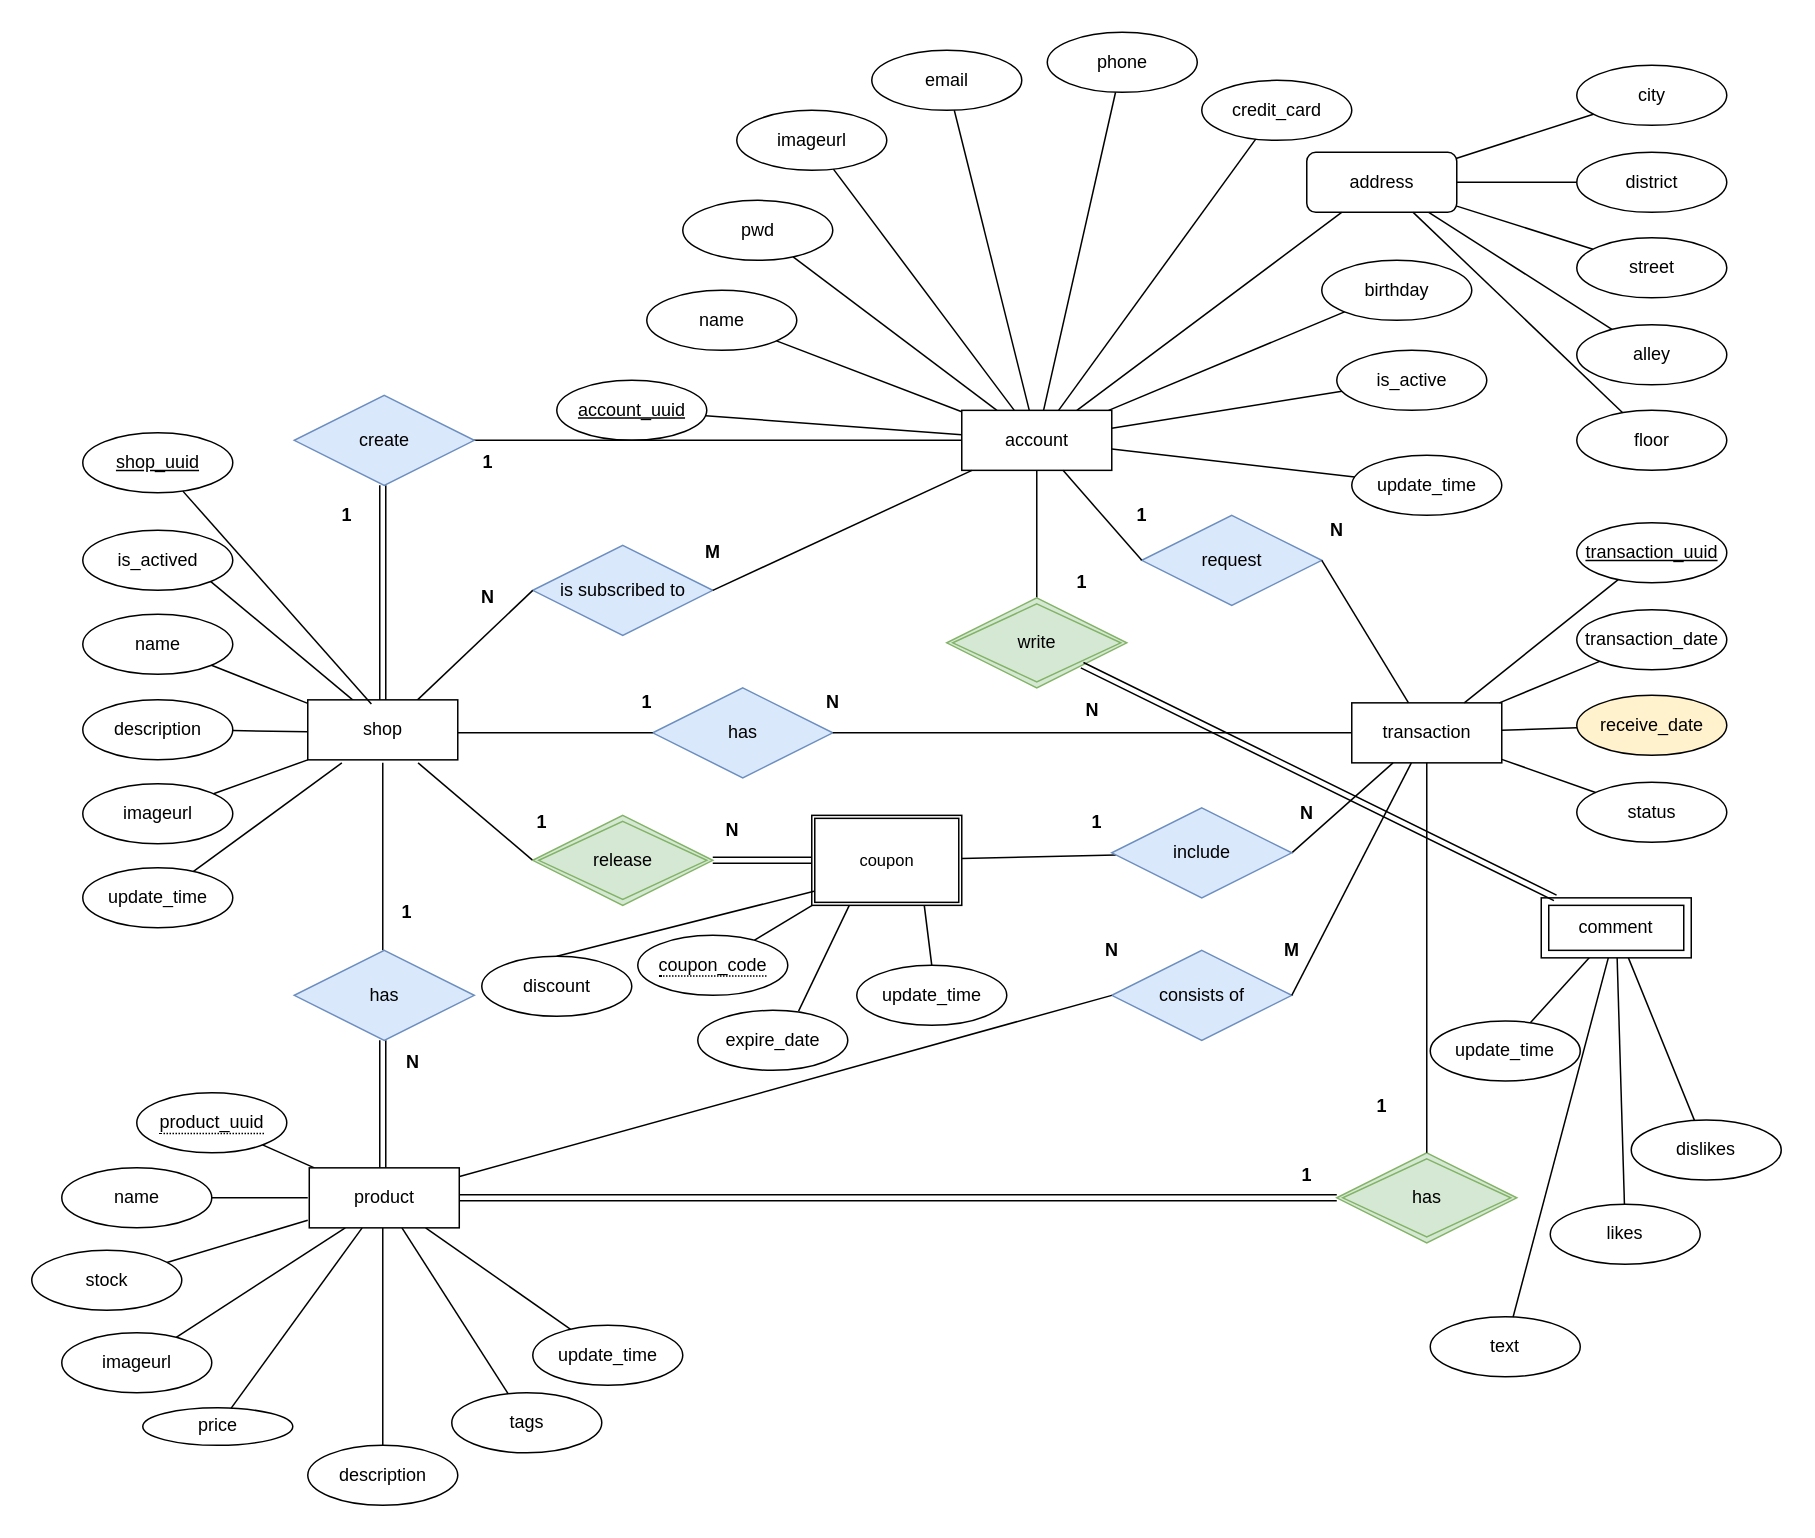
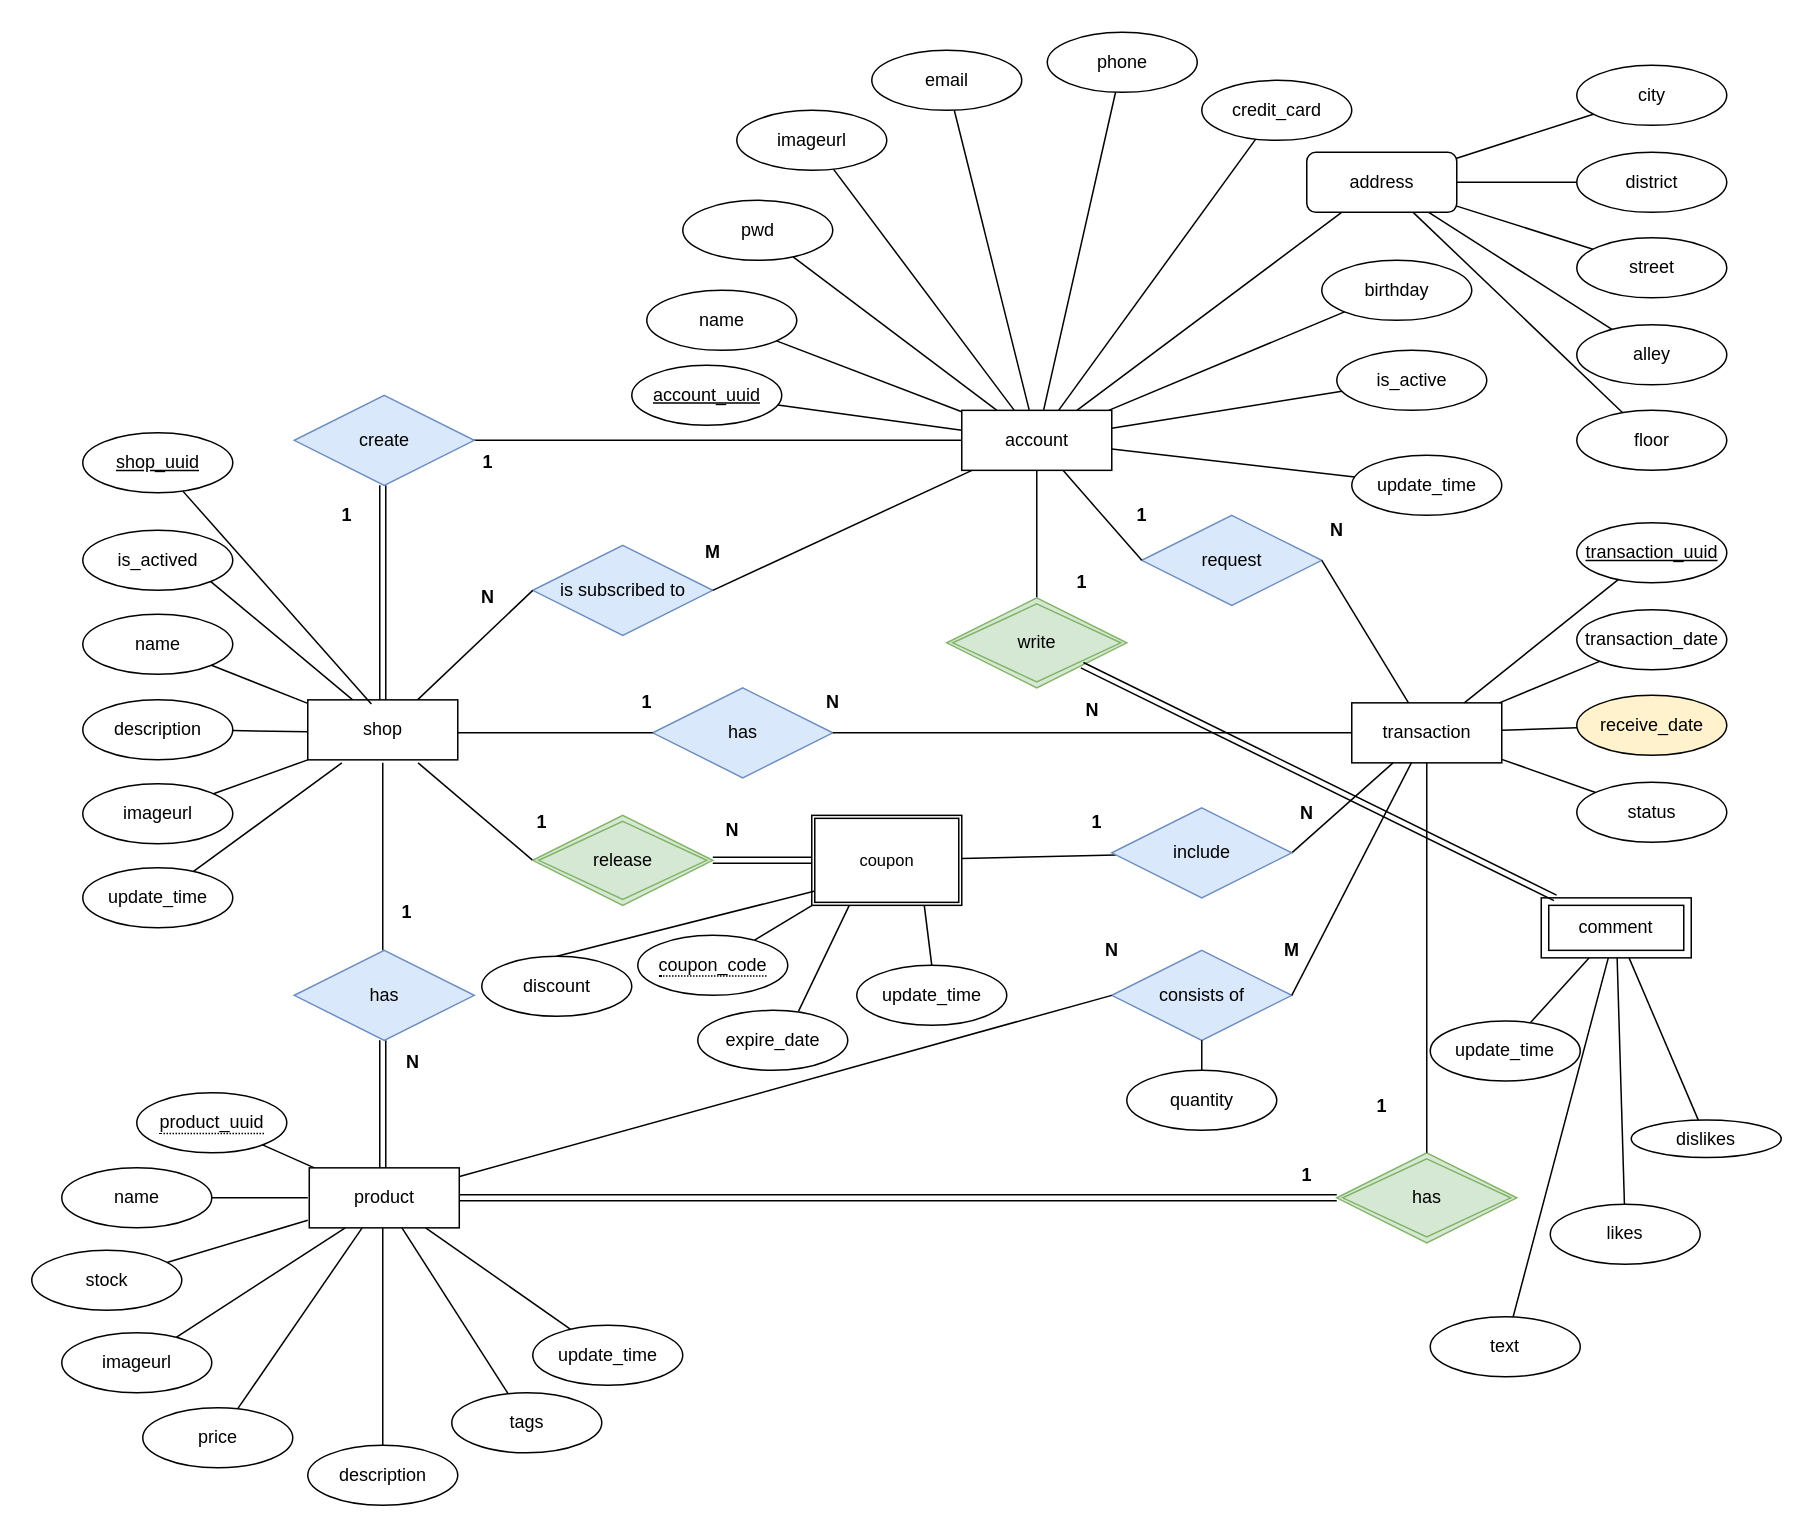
(632, 410) -> (707, 395)
none -> (1202, 1055)
none -> (1202, 1100)
(1706, 1150) -> (1706, 1139)
(218, 1426) -> (218, 1438)
